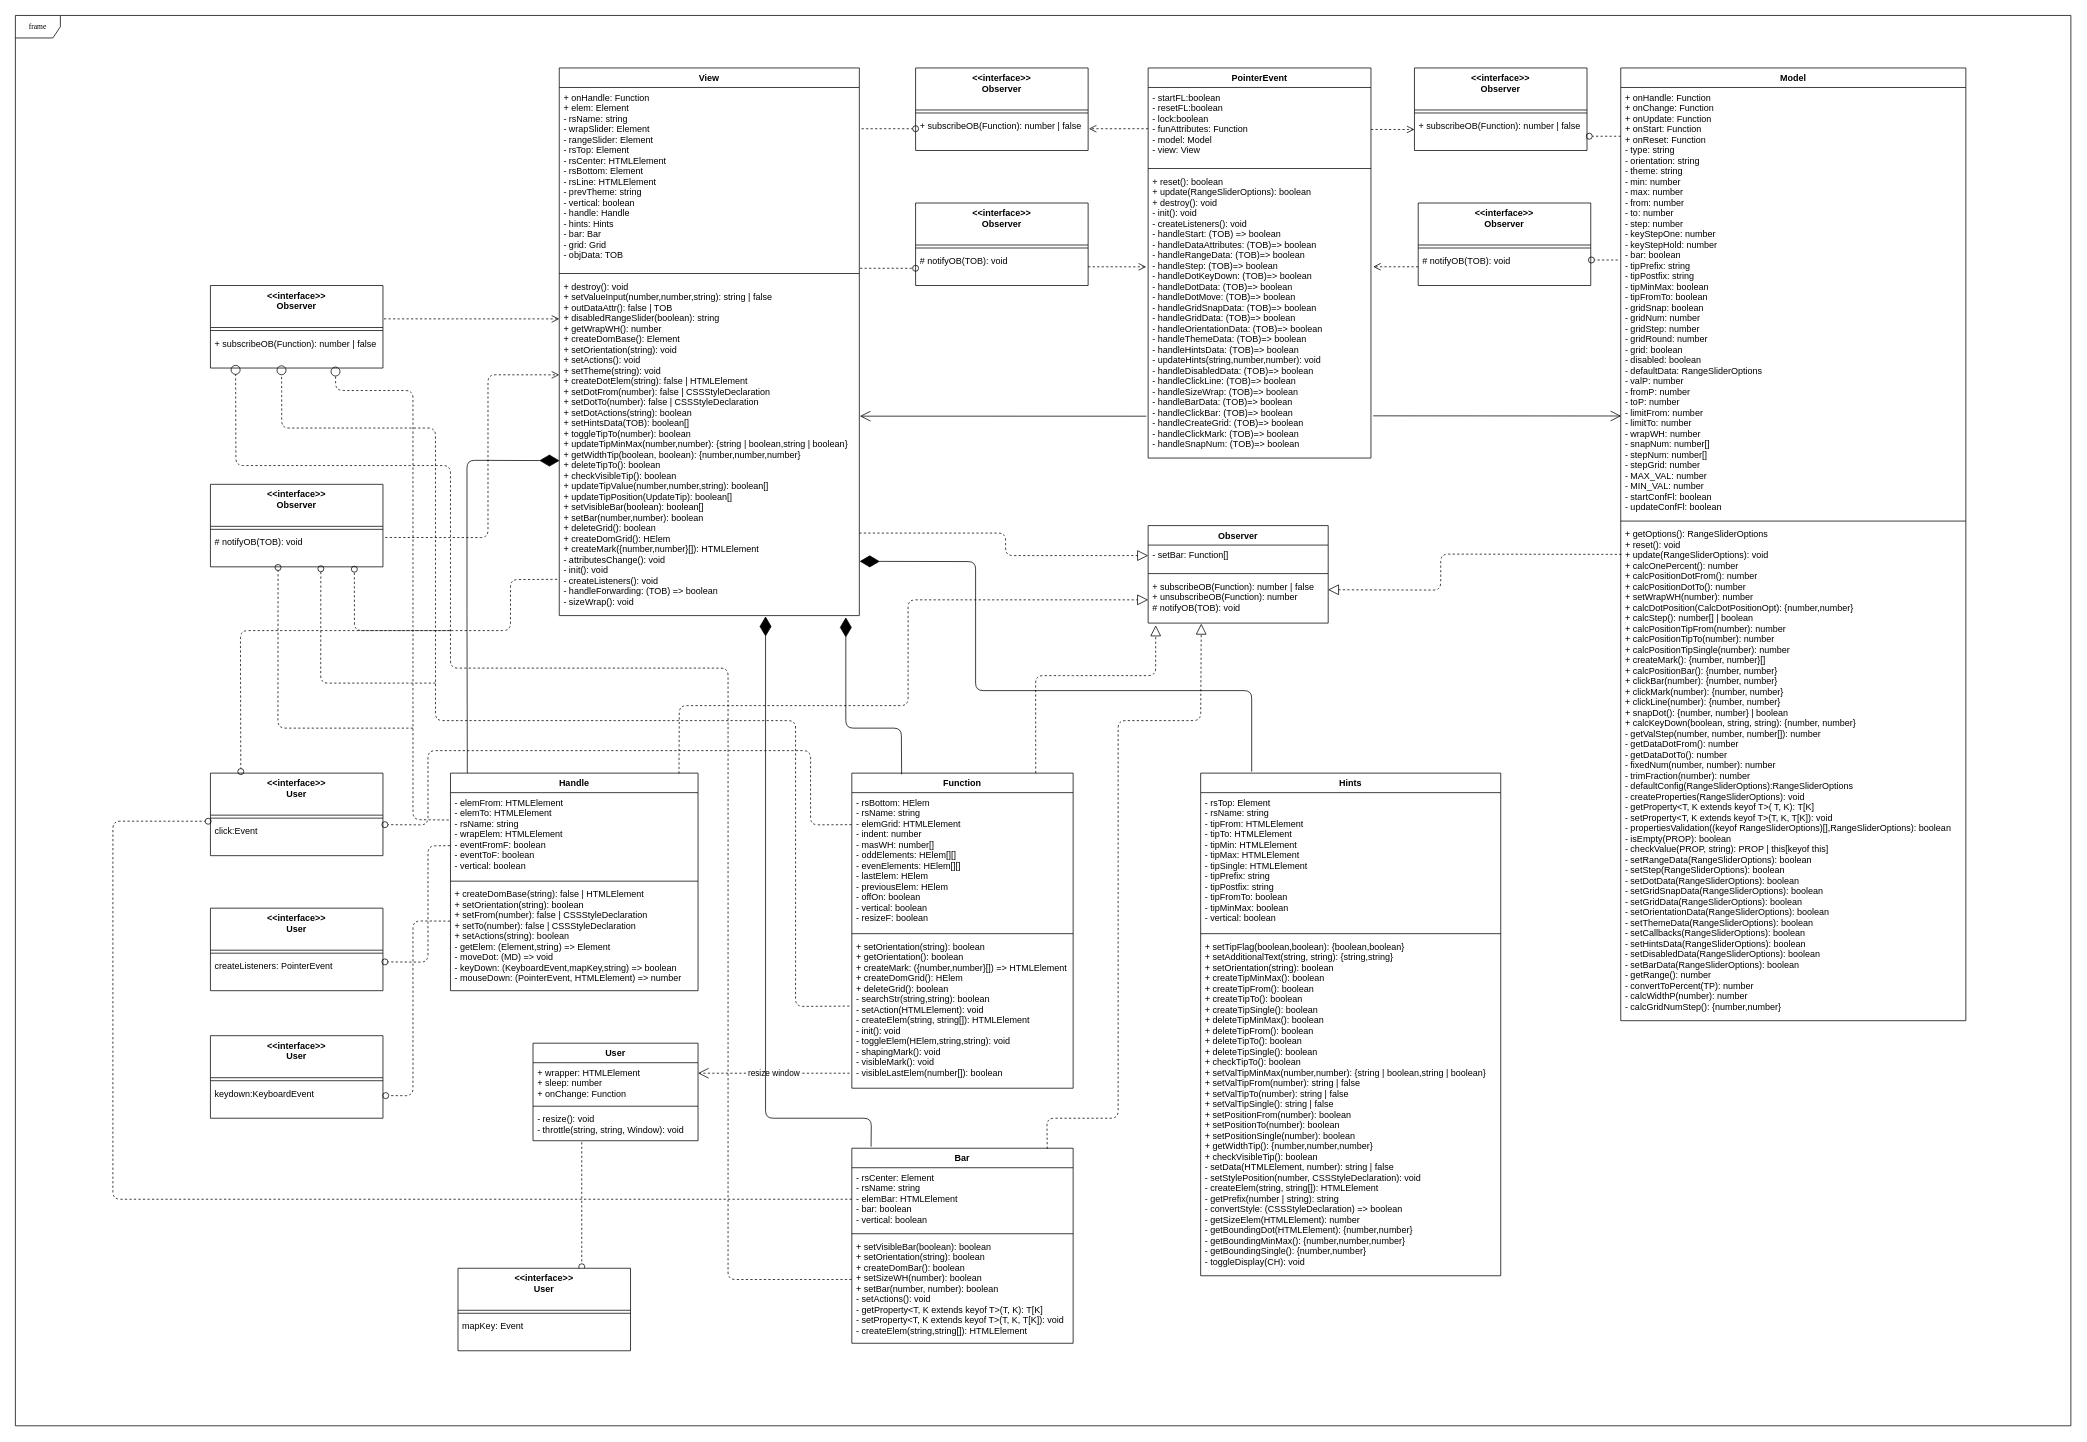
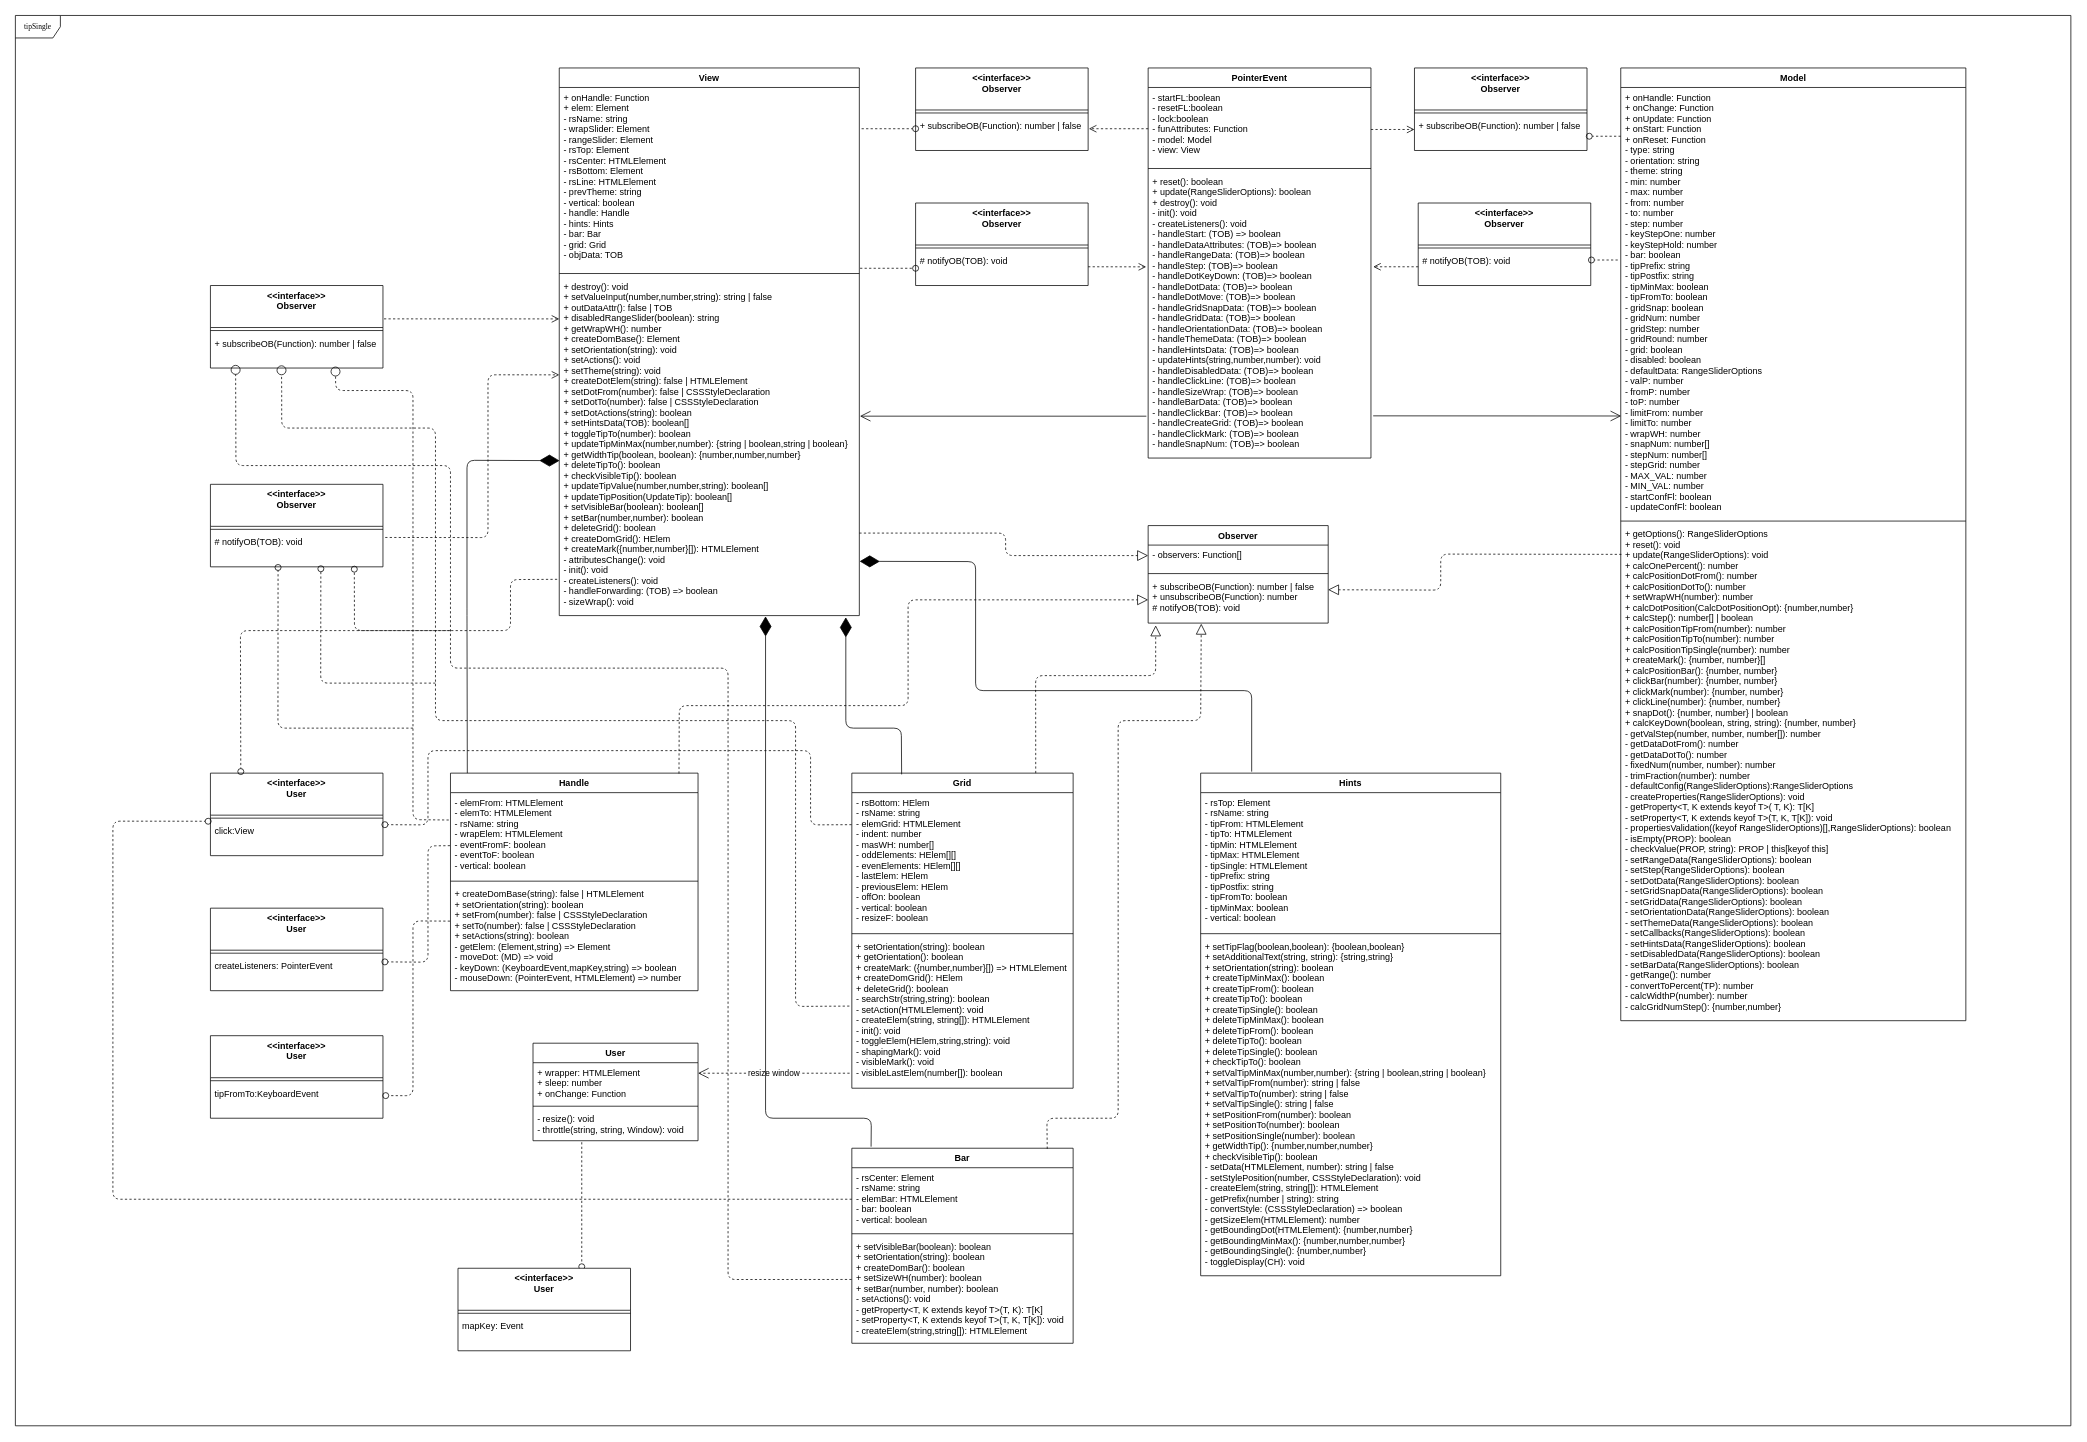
(38, 27) -> (38, 27)
(1199, 555) -> (1206, 555)
(962, 783) -> (962, 783)
(239, 831) -> (235, 831)
(266, 1094) -> (270, 1094)
